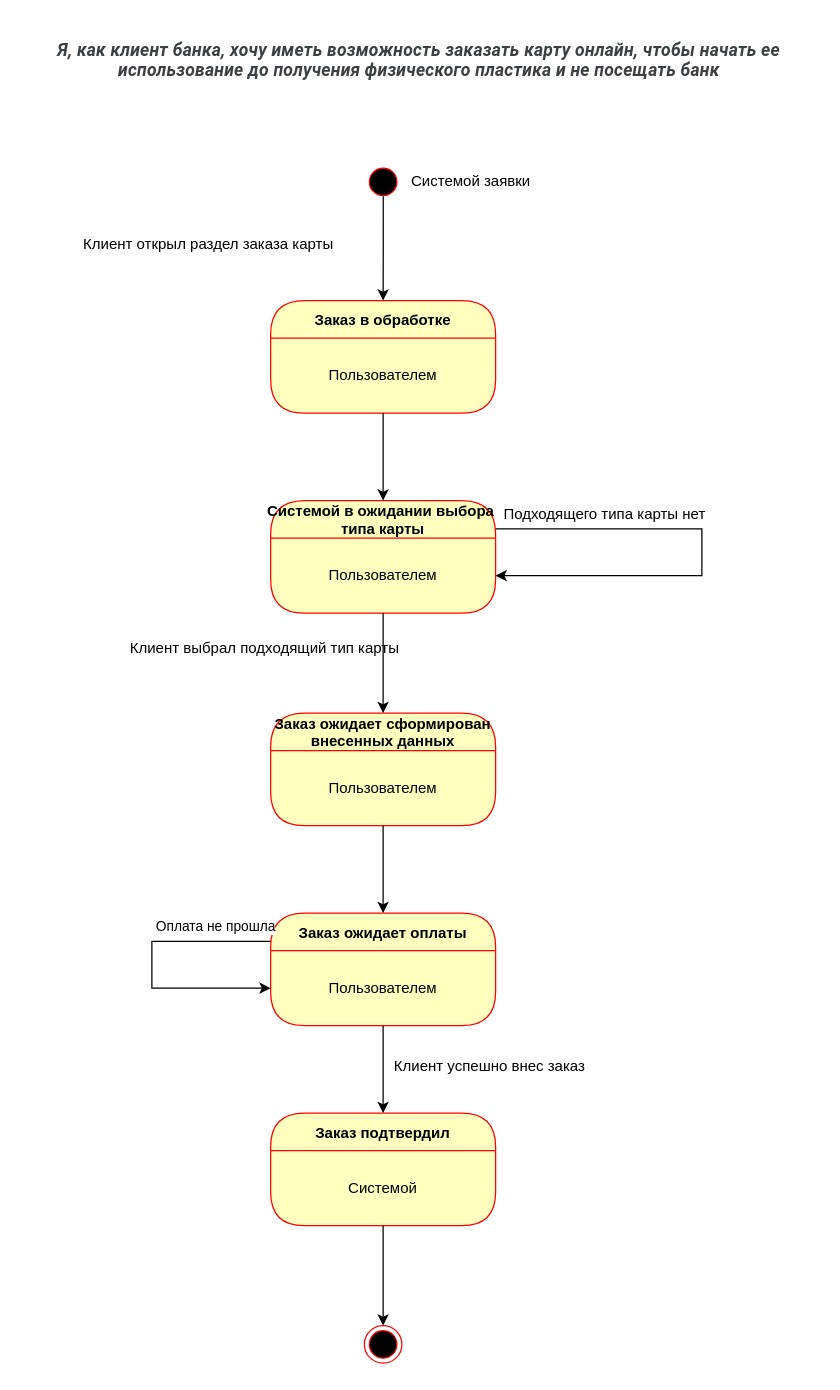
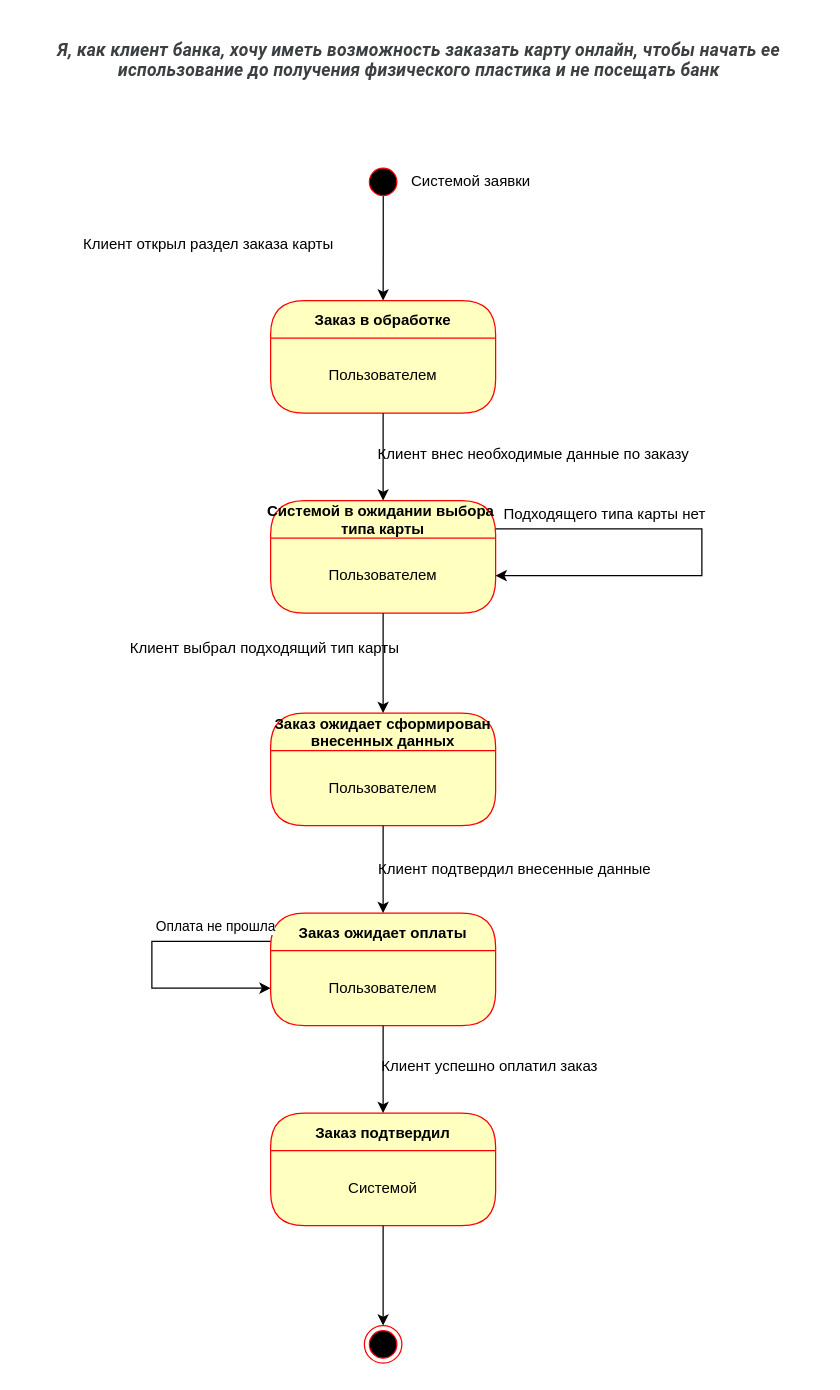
none -> (533, 454)
none -> (514, 869)
(490, 1067) -> (490, 1067)
